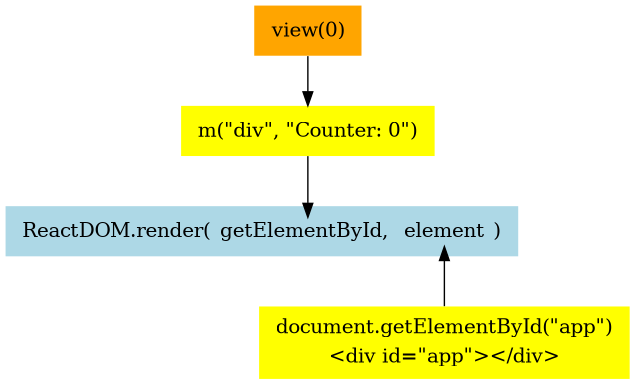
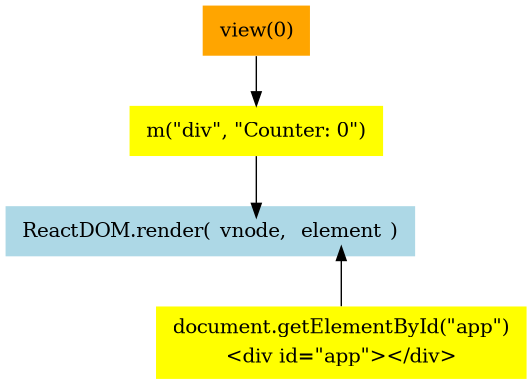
(308, 231) -> (256, 231)
